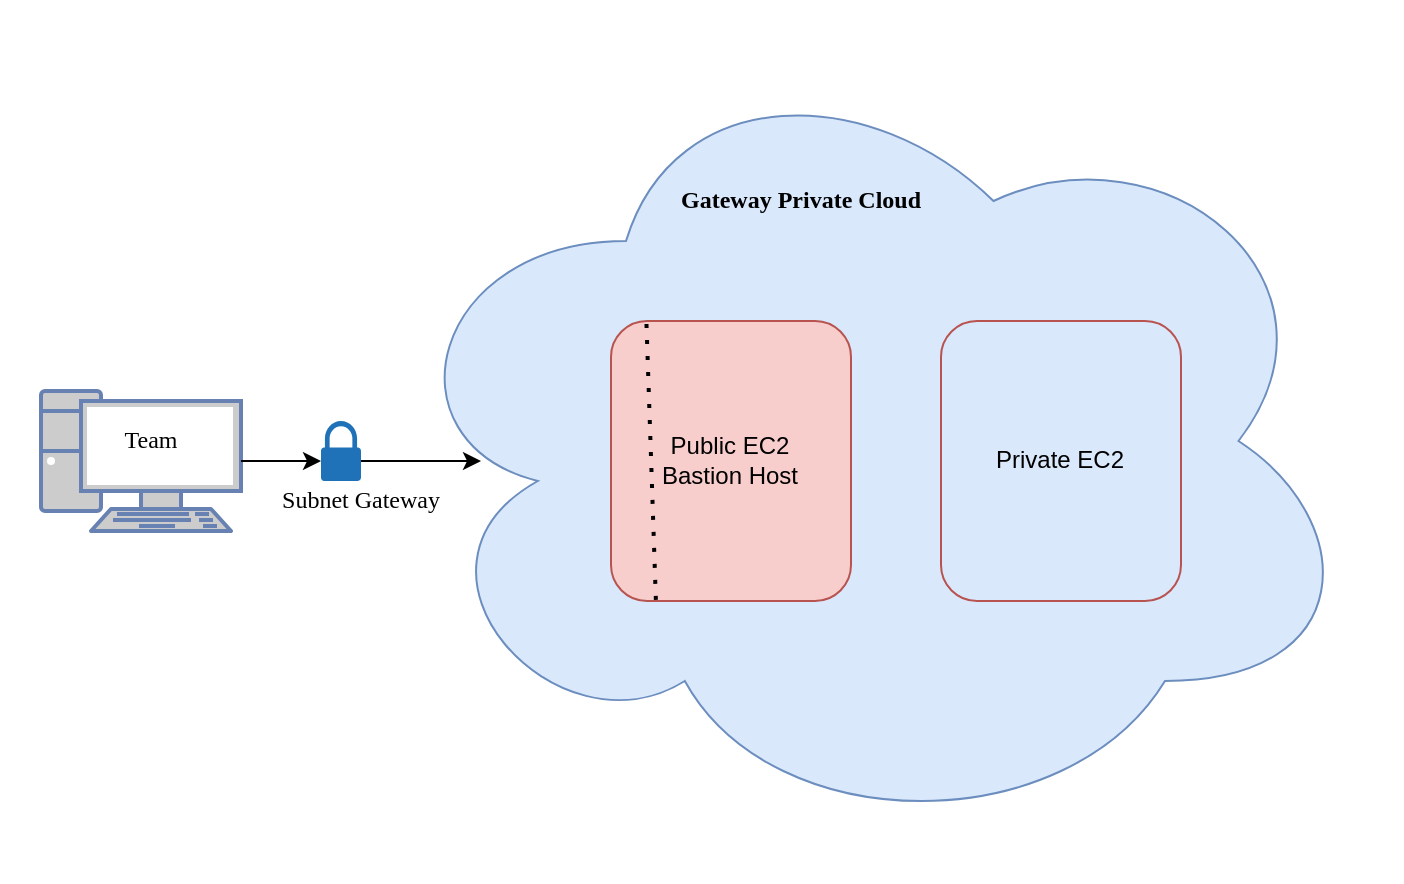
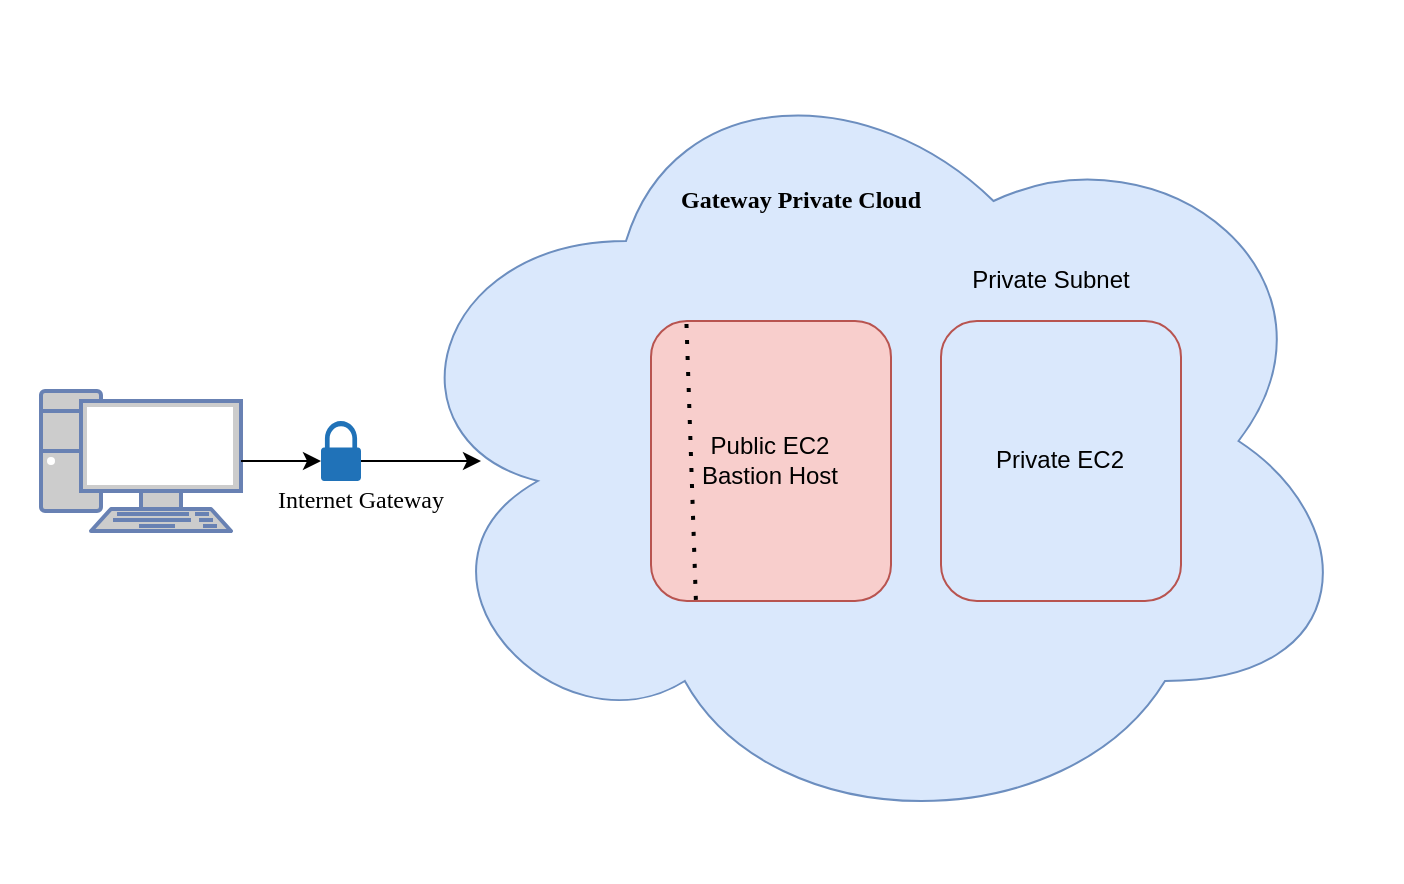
none -> (1051, 281)
(151, 441) -> none
(731, 461) -> (771, 461)
(362, 501) -> (362, 501)
